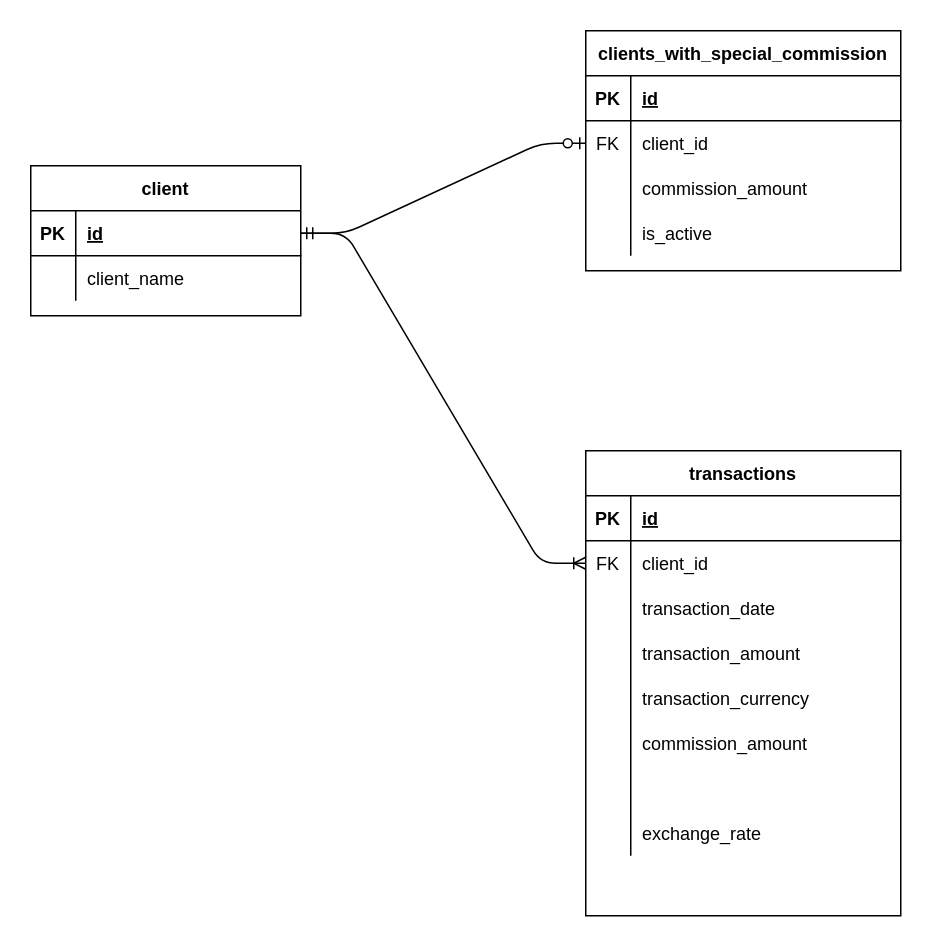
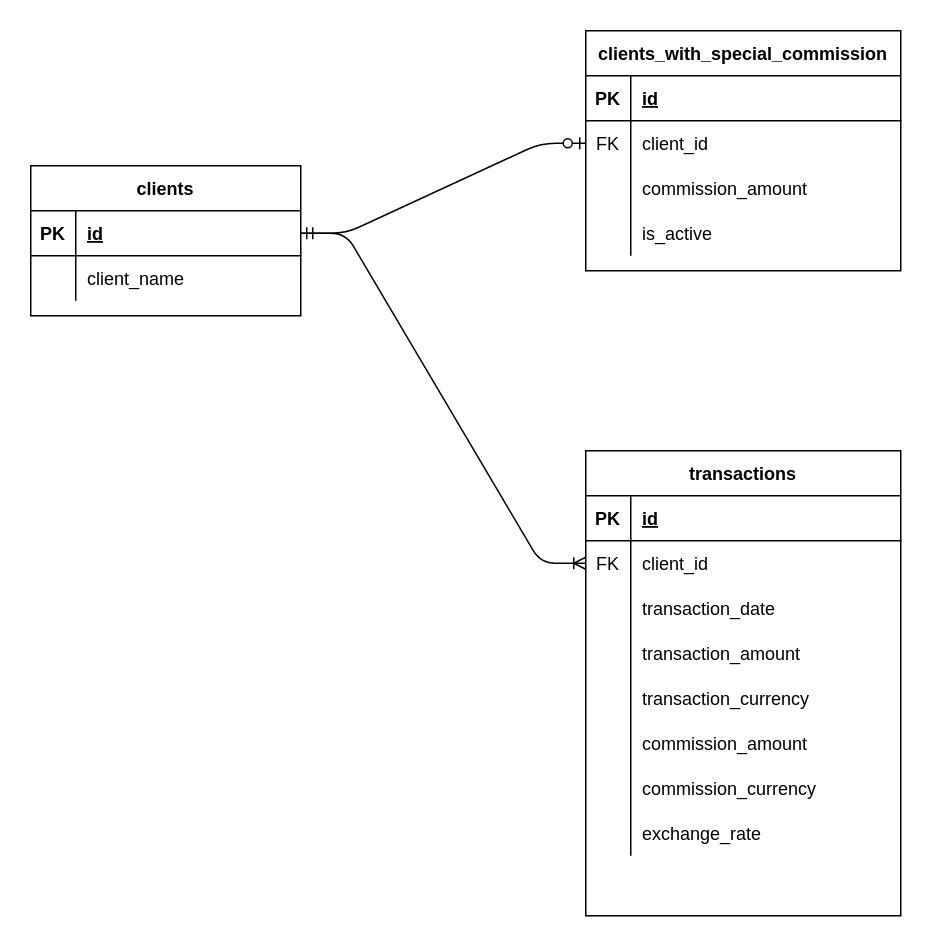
(165, 189) -> (165, 189)
none -> (766, 788)
